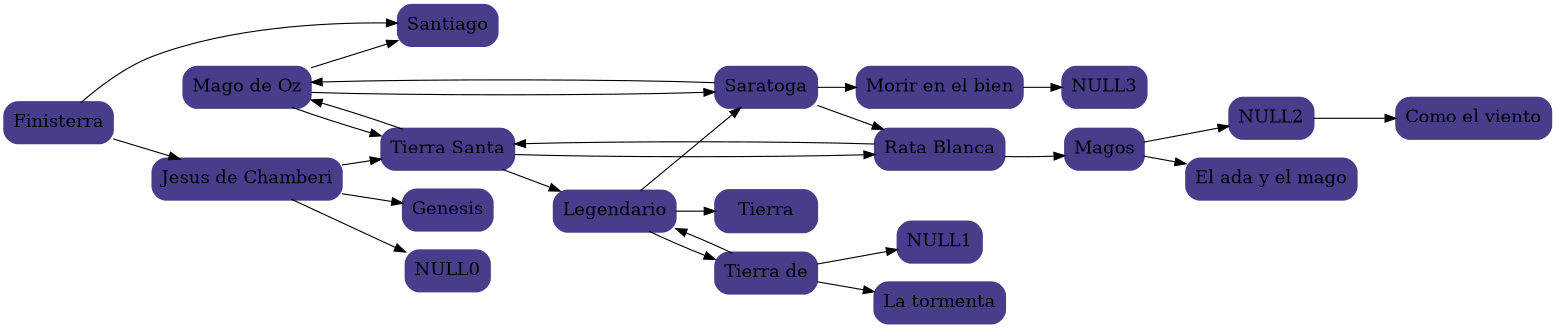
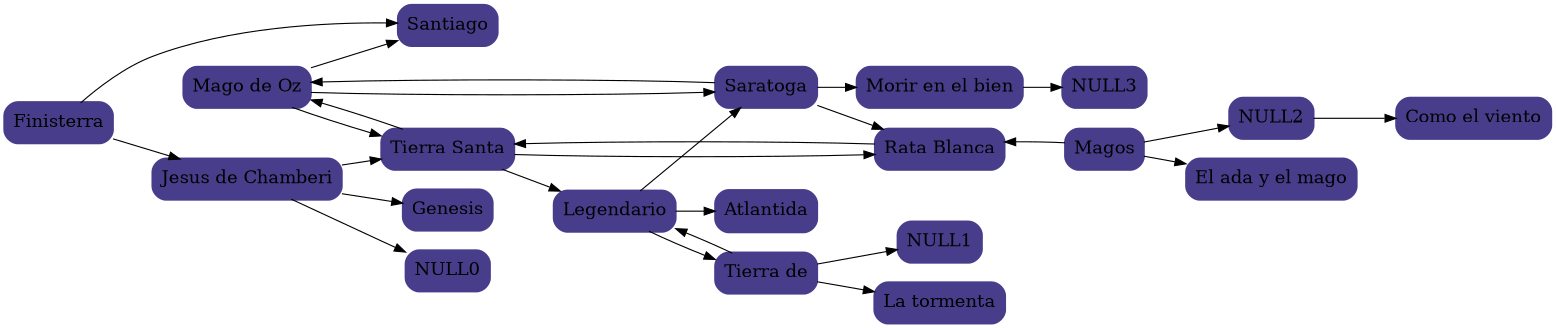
(1029, 157) -> (1040, 142)
(766, 211) -> (766, 211)
